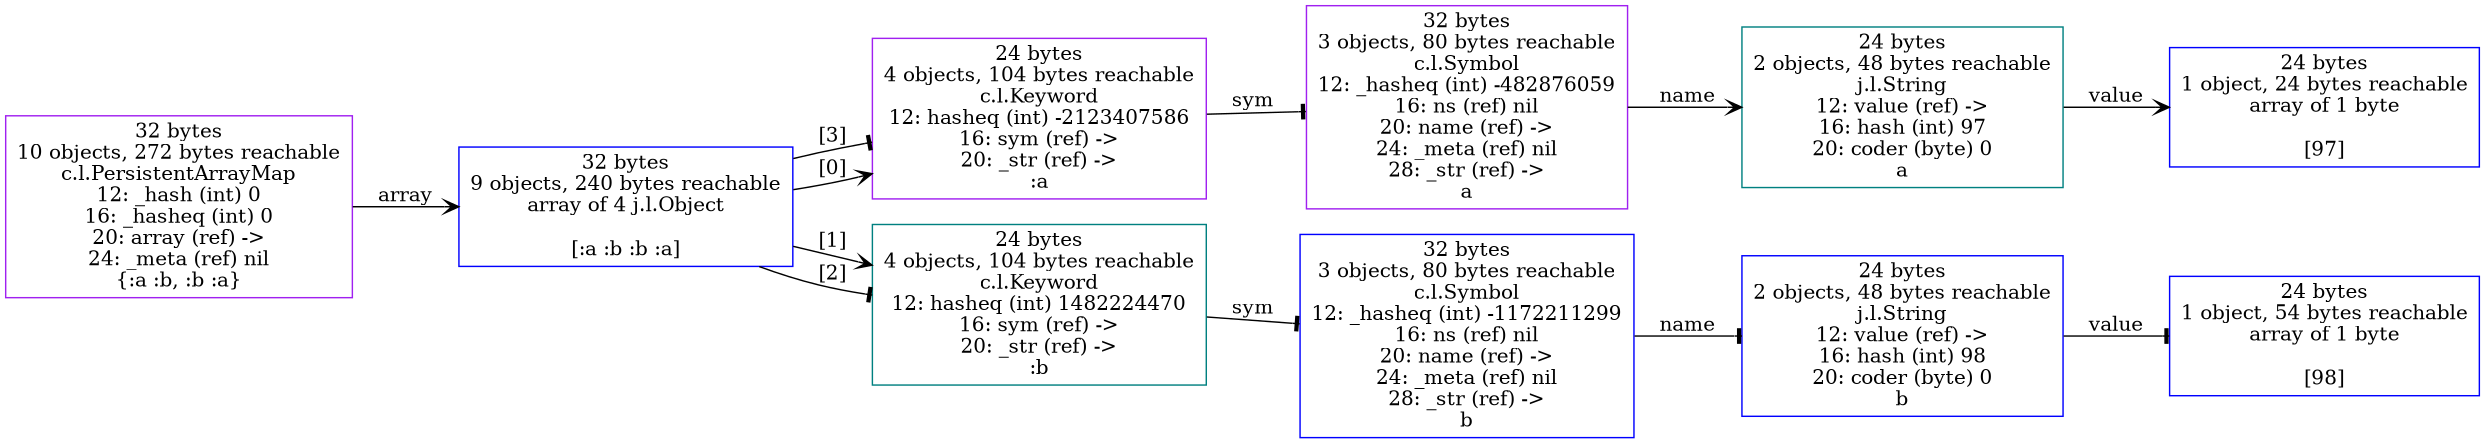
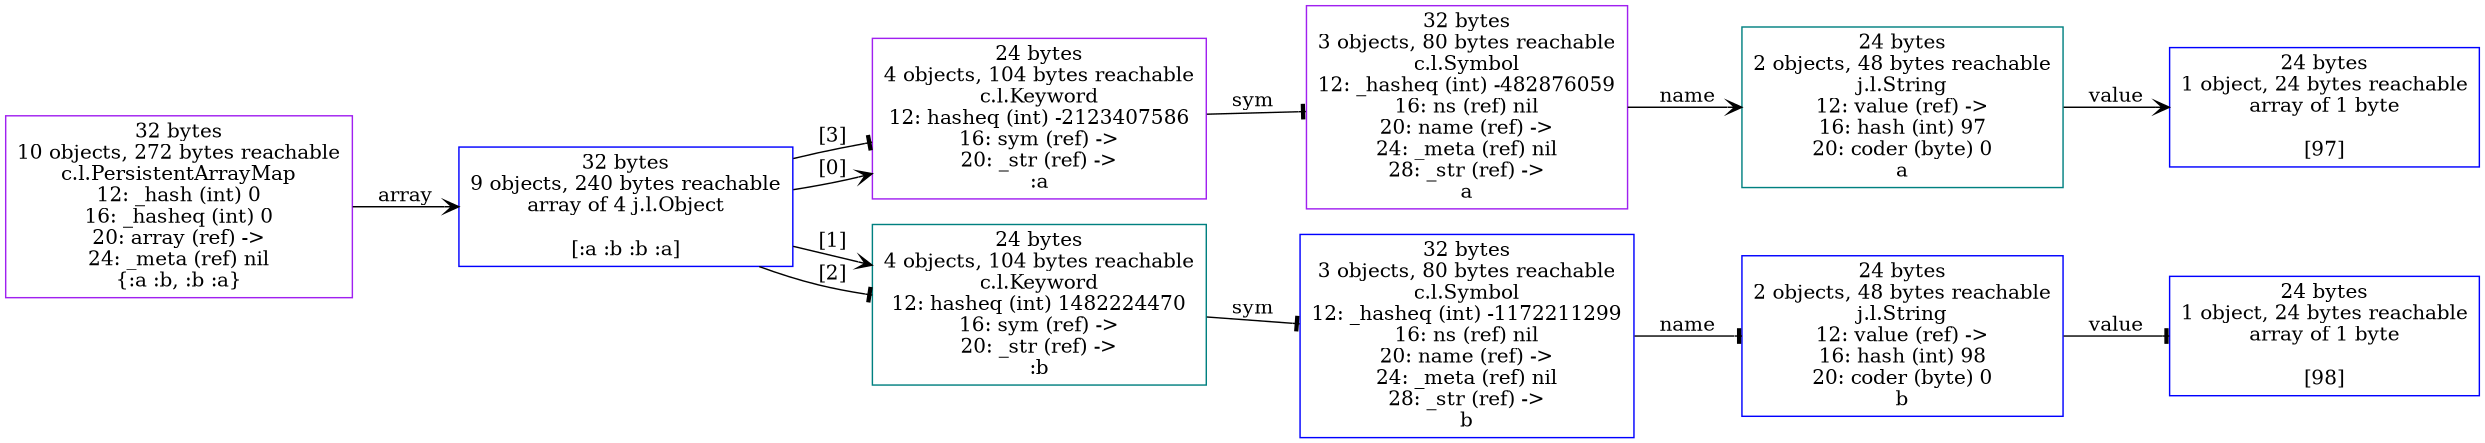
(2324, 336) -> (2324, 336)
